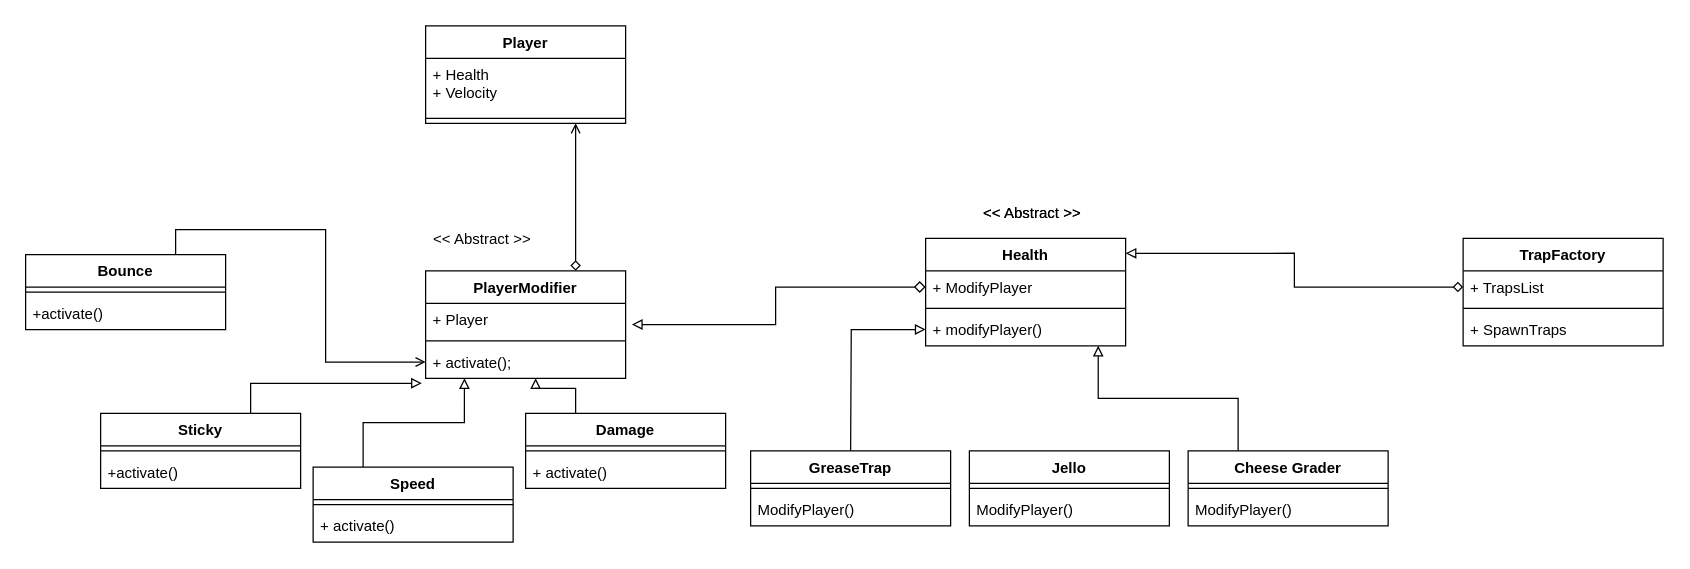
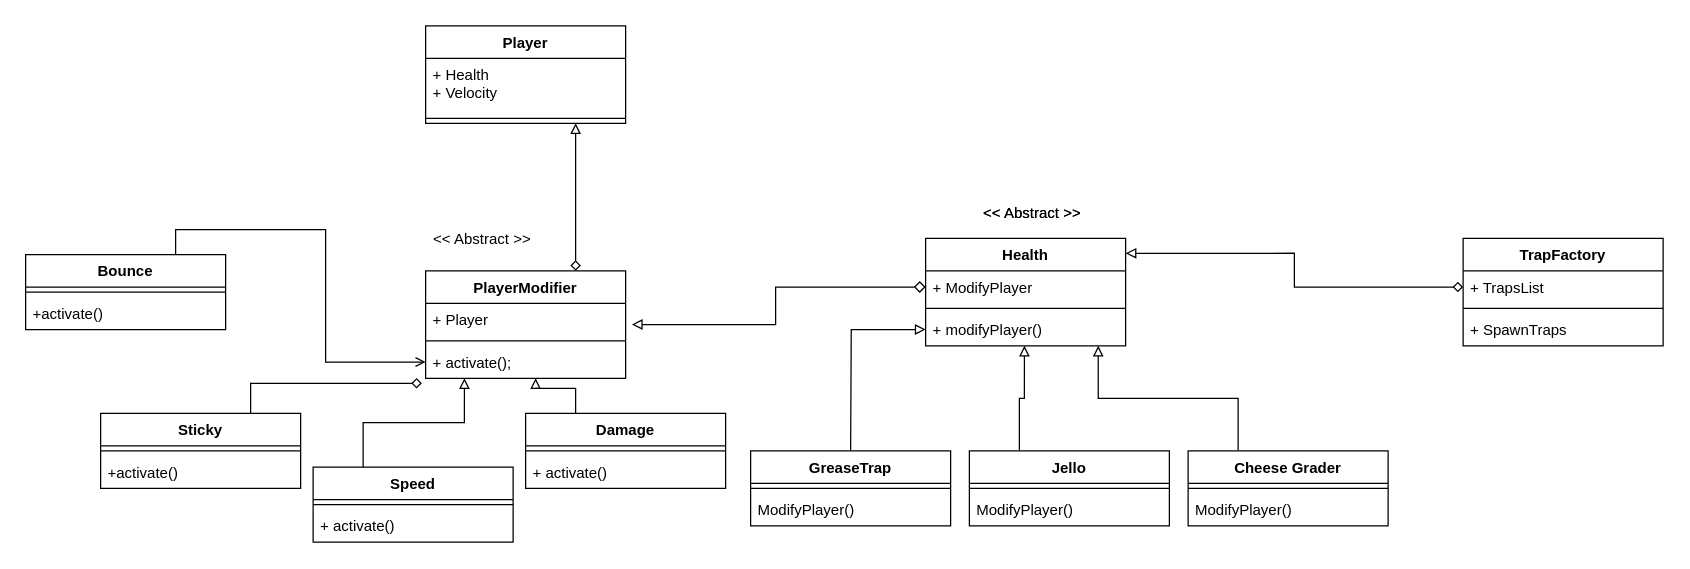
(576, 131) -> (576, 134)
(410, 383) -> (410, 383)
none -> (1019, 401)
